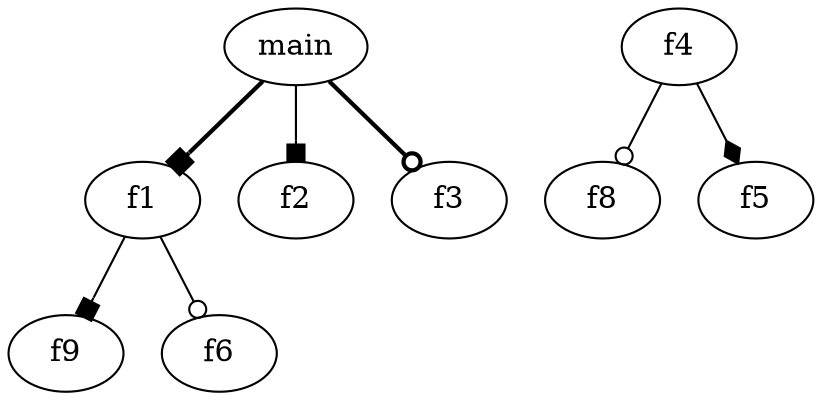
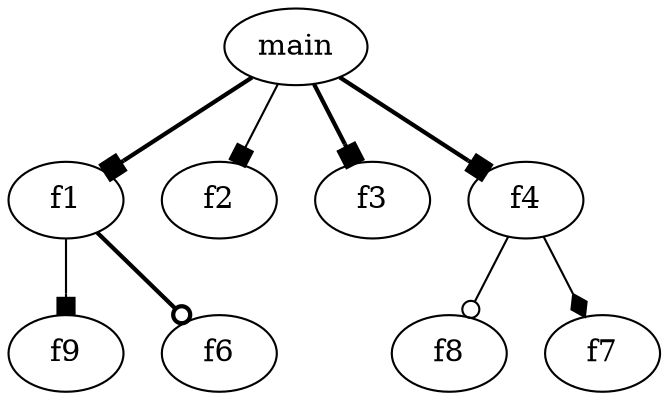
(367, 118) -> (329, 114)
none -> (404, 119)
(756, 200) -> (603, 353)
(177, 269) -> (136, 270)
